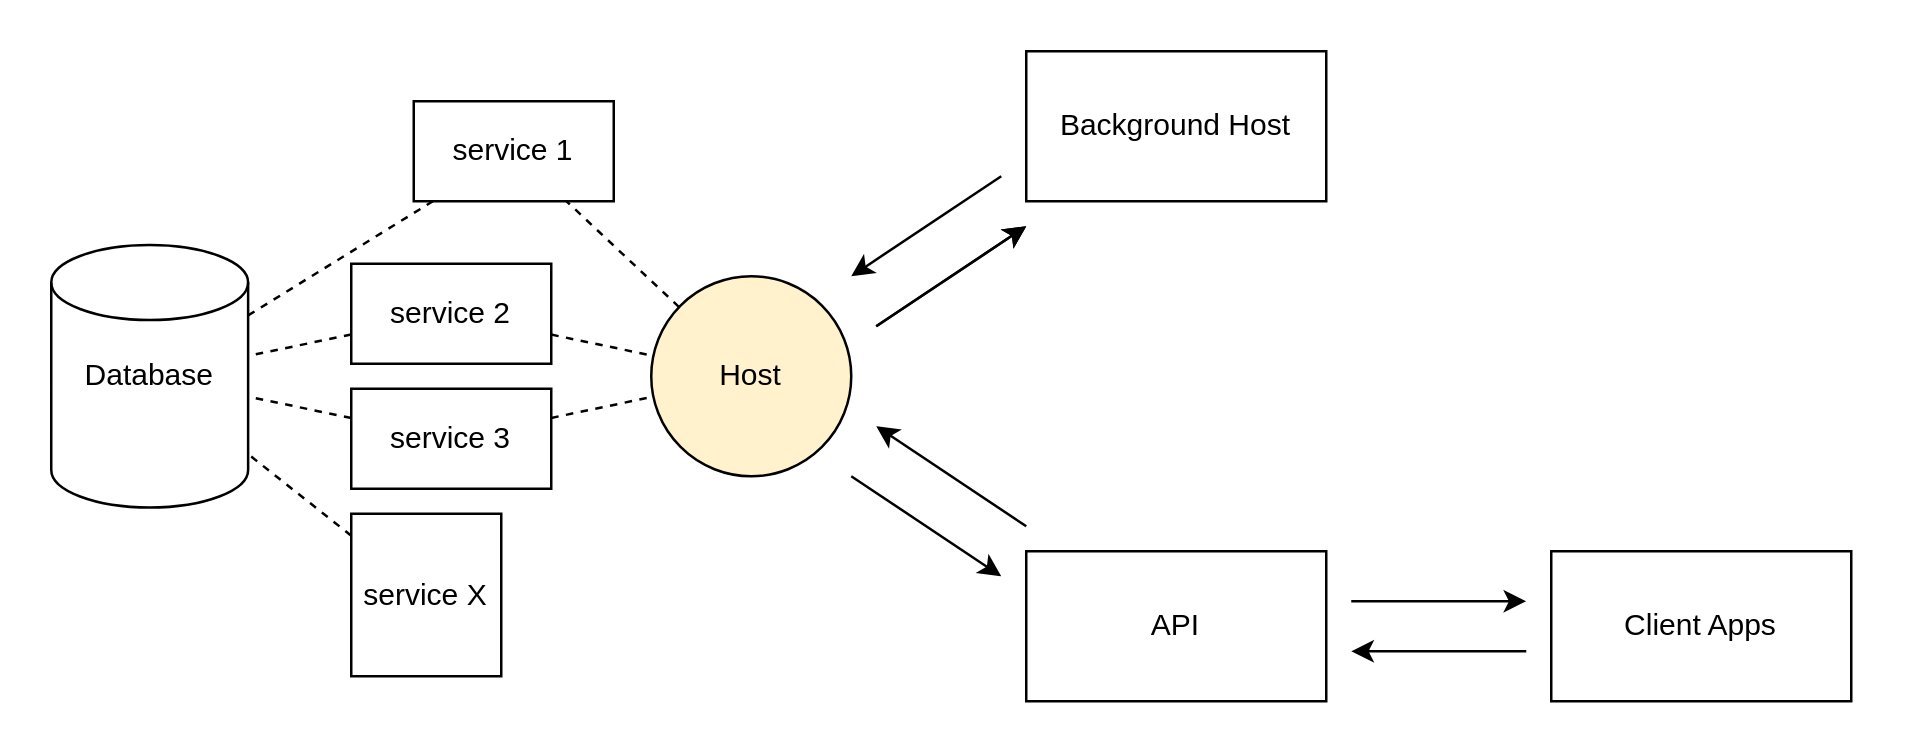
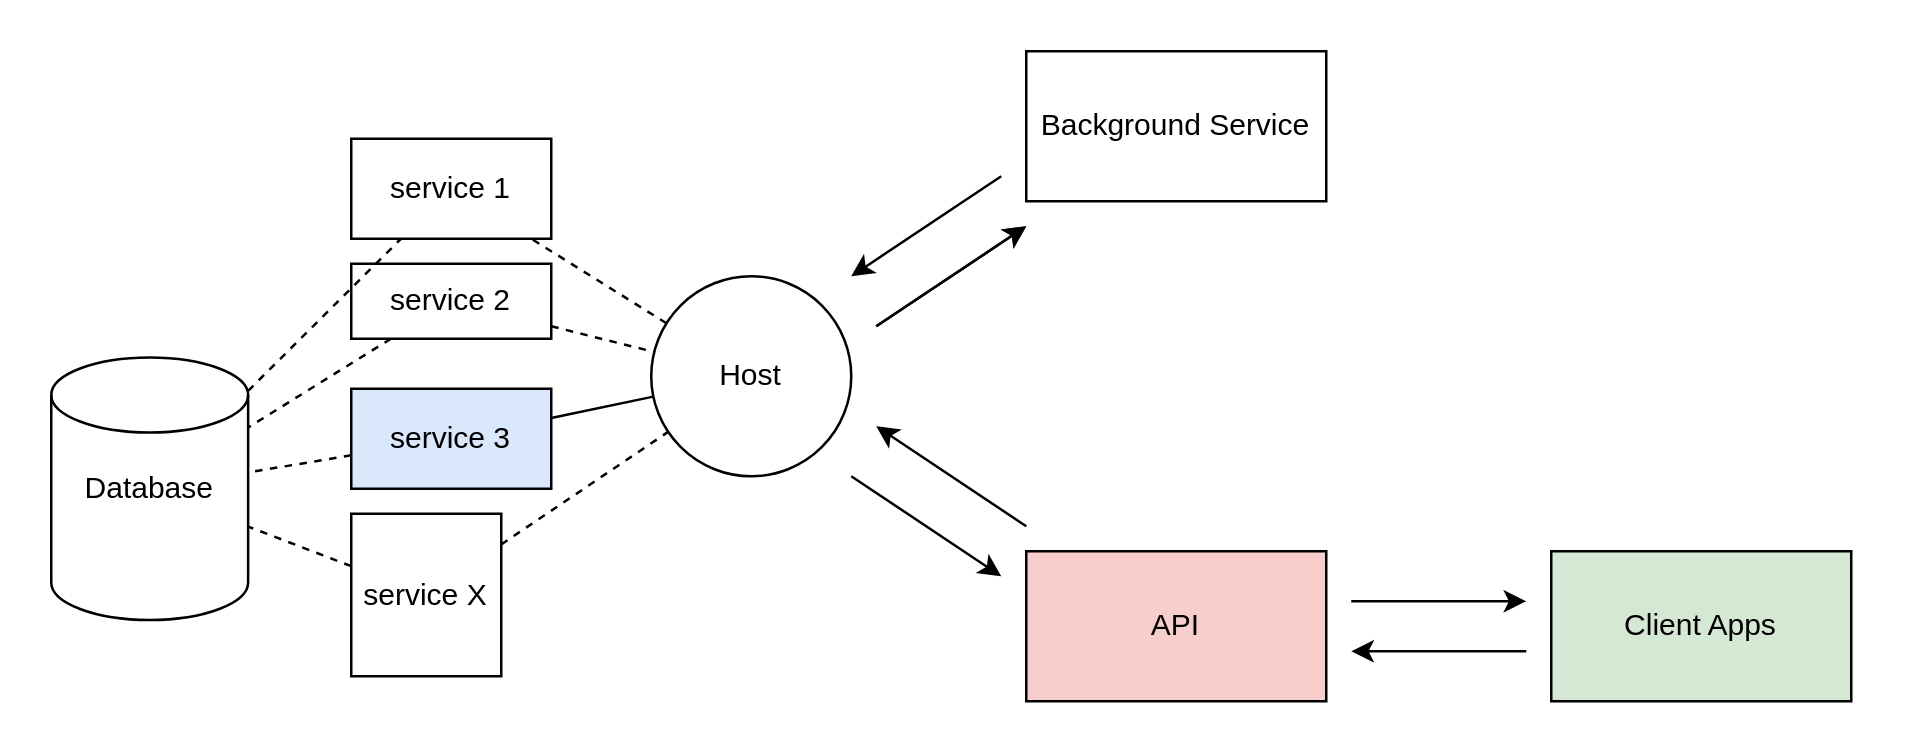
(1176, 126) -> (1176, 126)
(514, 151) -> (451, 189)
(451, 314) -> (451, 301)
(150, 376) -> (150, 489)
(751, 376) -> (751, 376)
(604, 407) -> (604, 407)
(451, 439) -> (451, 439)
none -> (583, 489)
(1176, 626) -> (1176, 626)
(1701, 626) -> (1701, 626)
